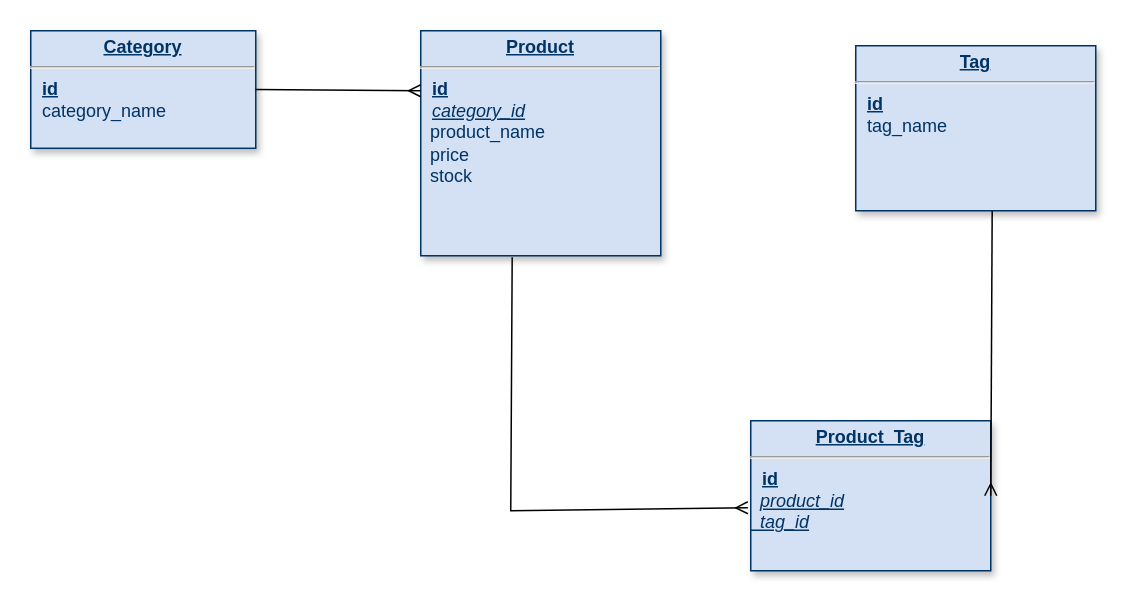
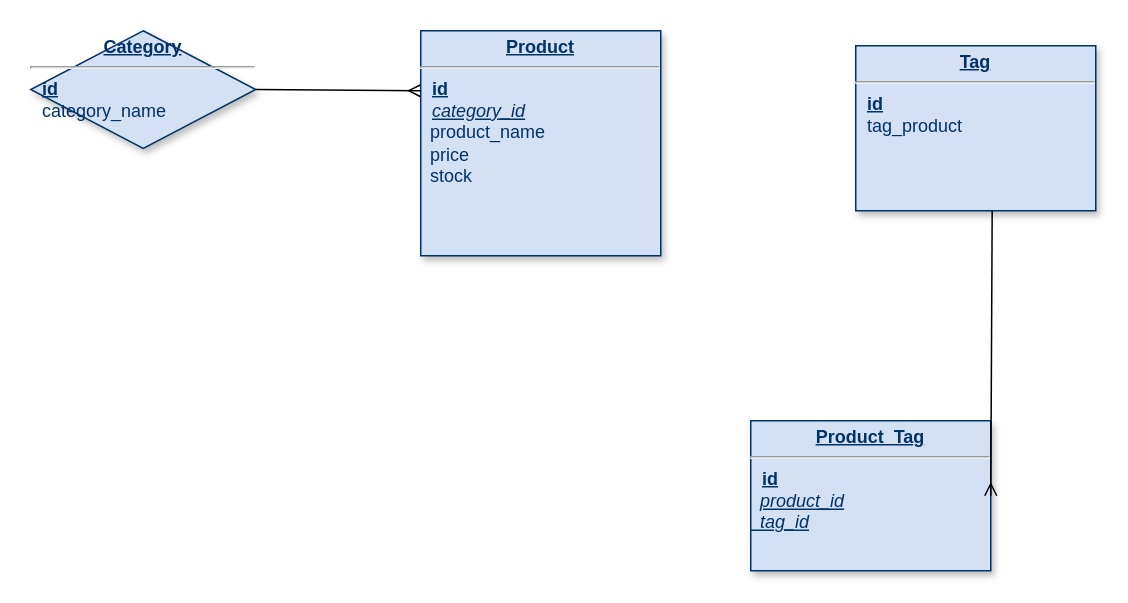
(896, 78) -> (911, 78)
(143, 90) -> (143, 90)
(511, 503) -> none
